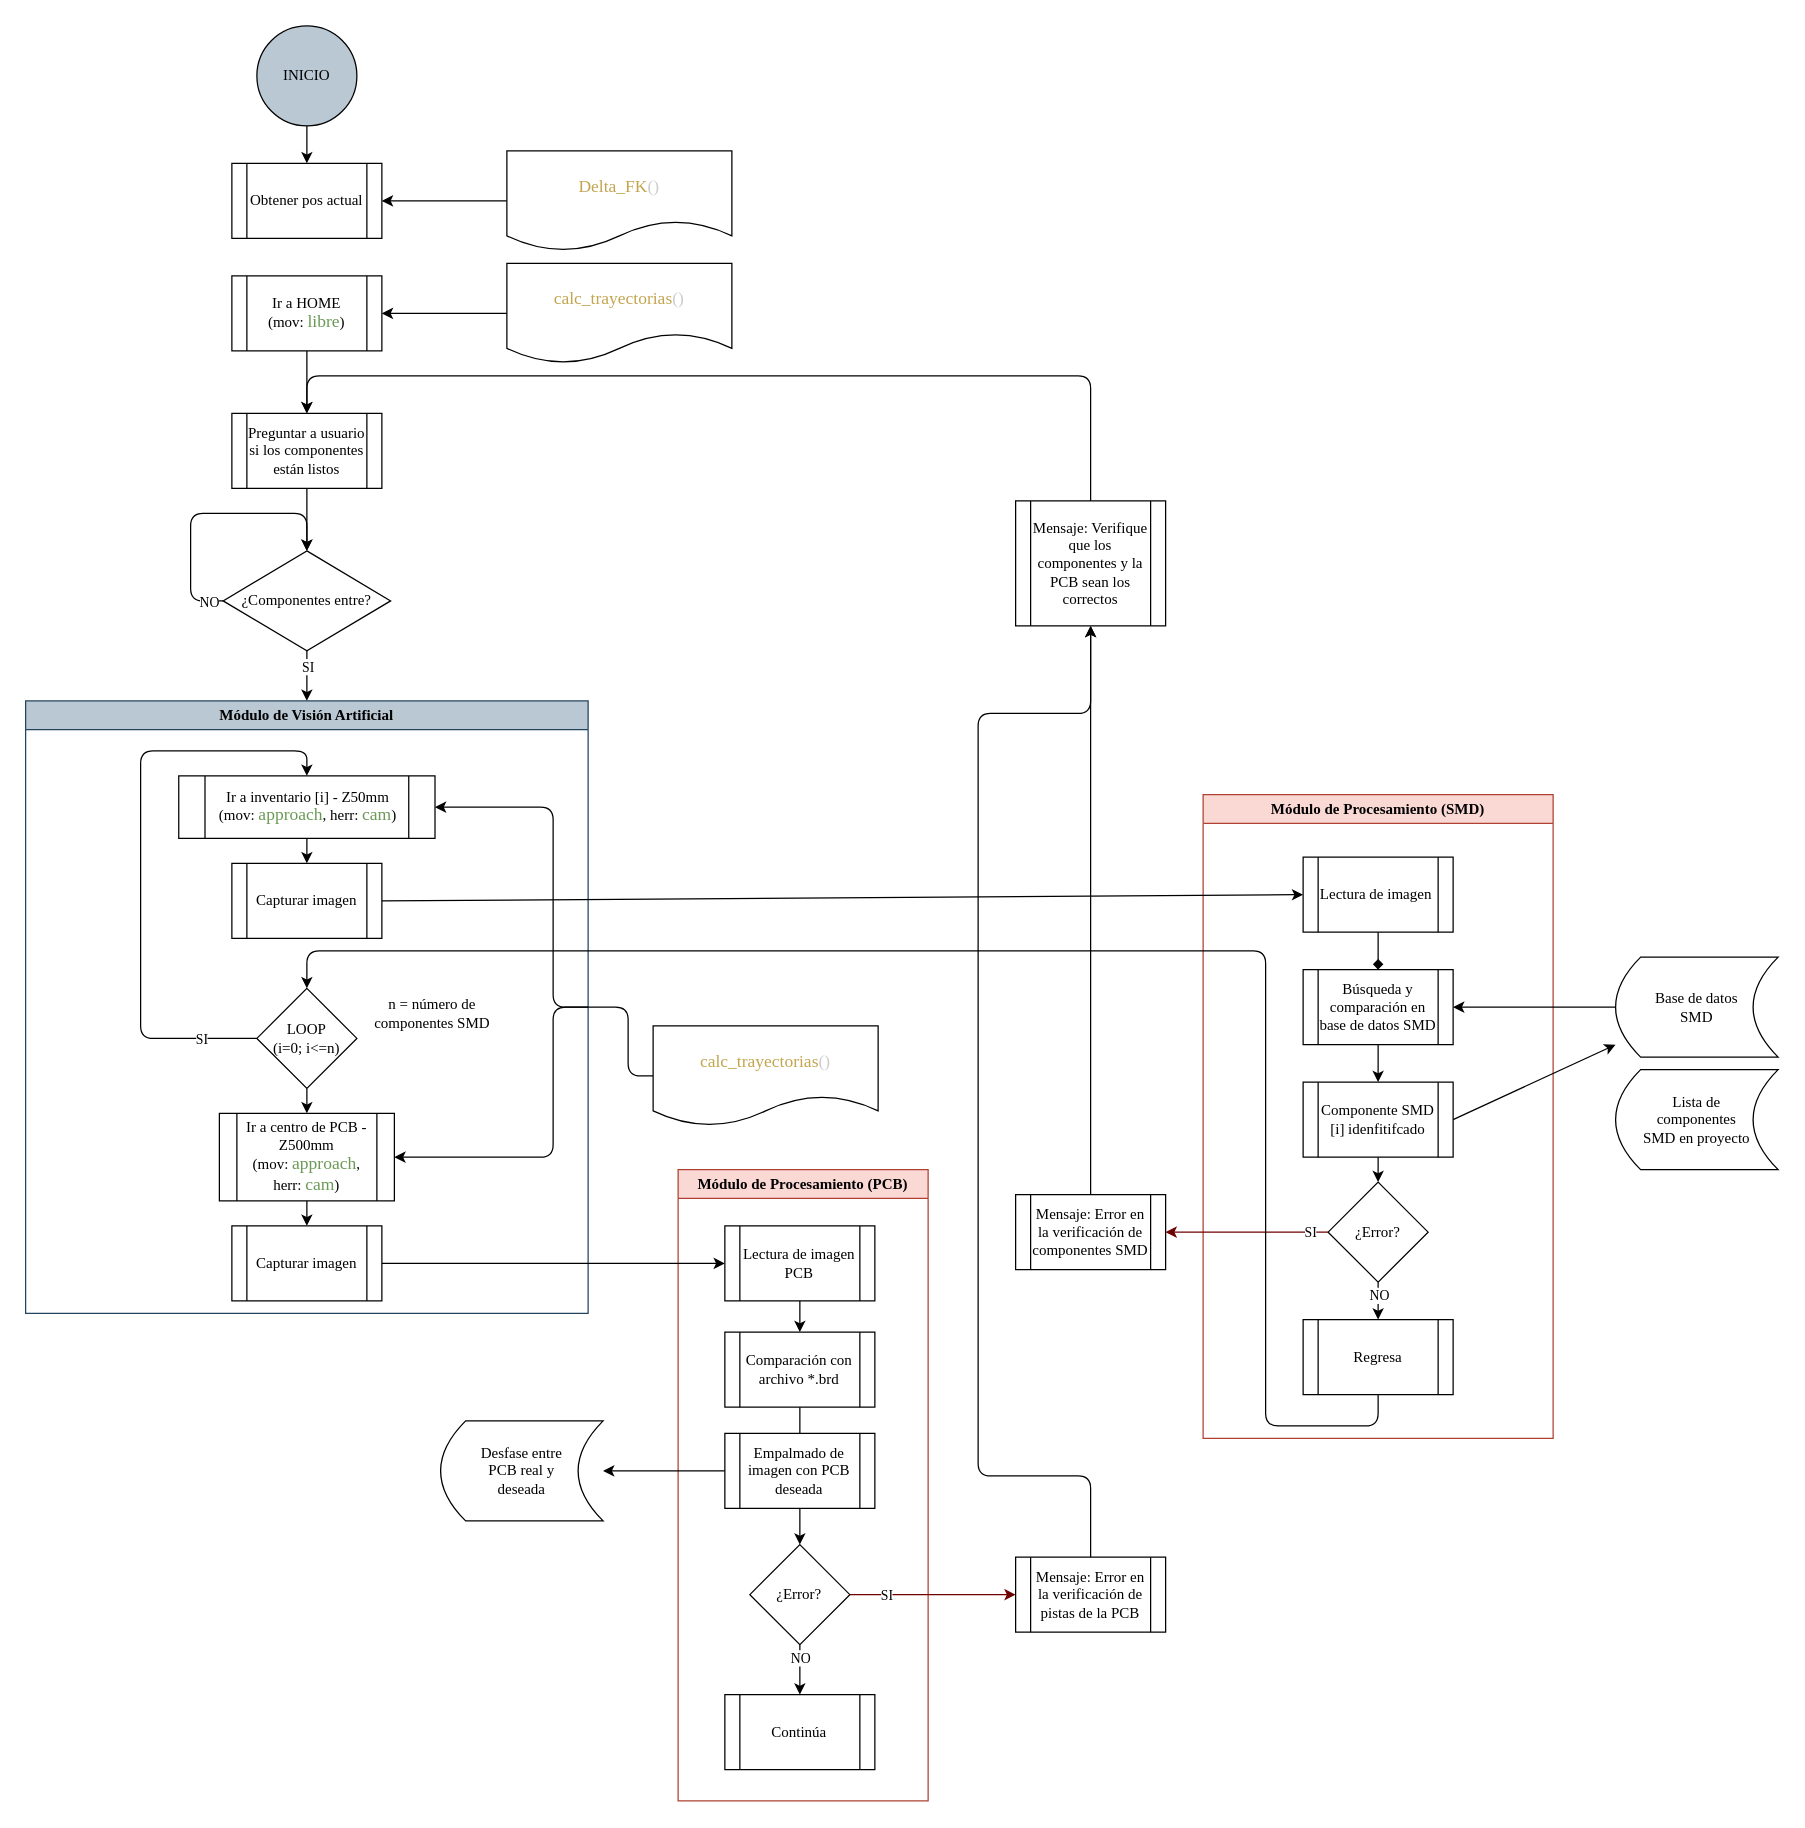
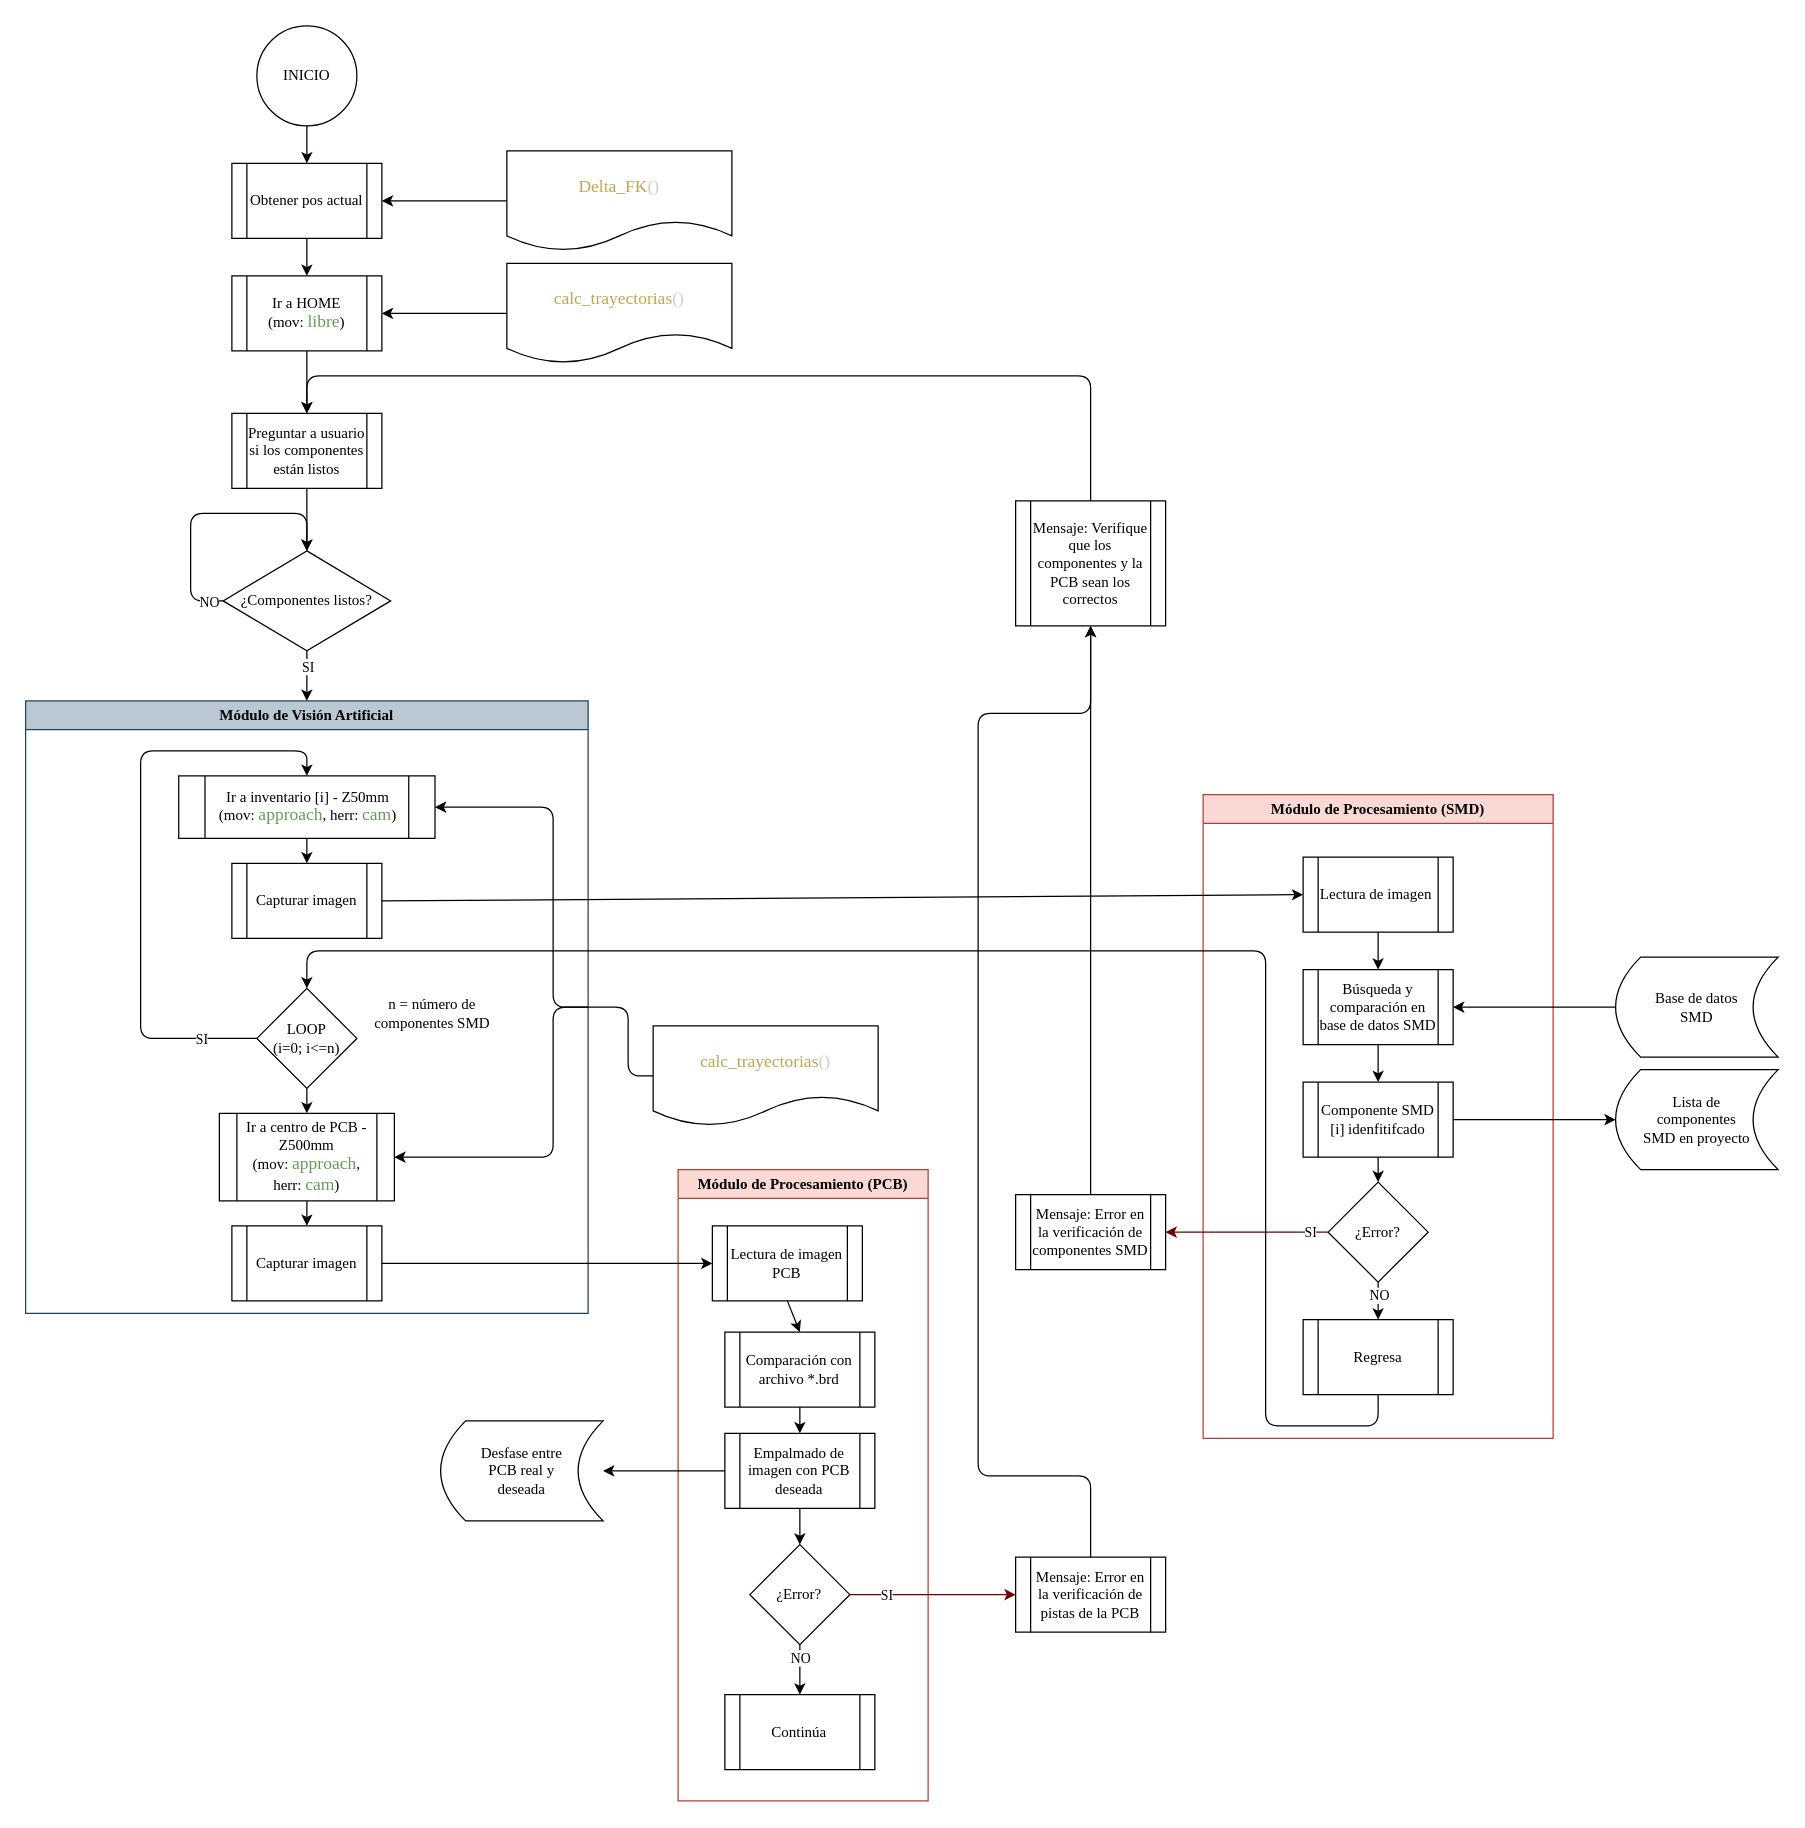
(307, 76) -> (307, 76)
none -> (307, 252)
(307, 601) -> (307, 601)
(1378, 959) -> (1378, 959)
(1530, 1084) -> (1530, 1119)
(800, 1263) -> (787, 1263)
(800, 1426) -> (800, 1423)
